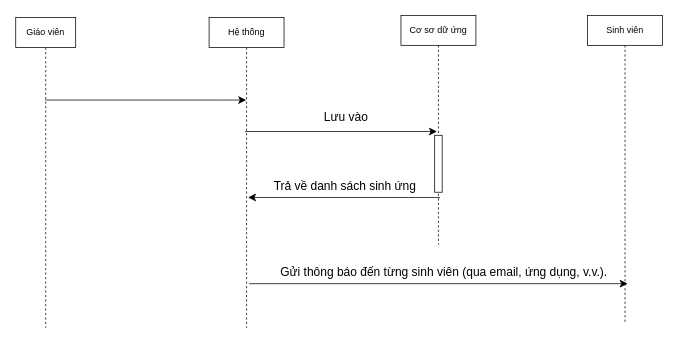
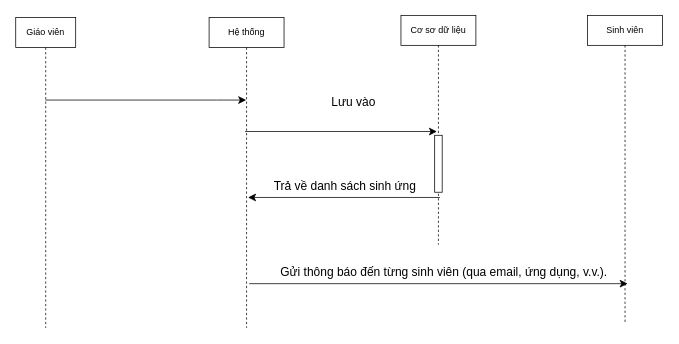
(438, 30) -> (438, 30)
(346, 117) -> (354, 102)
